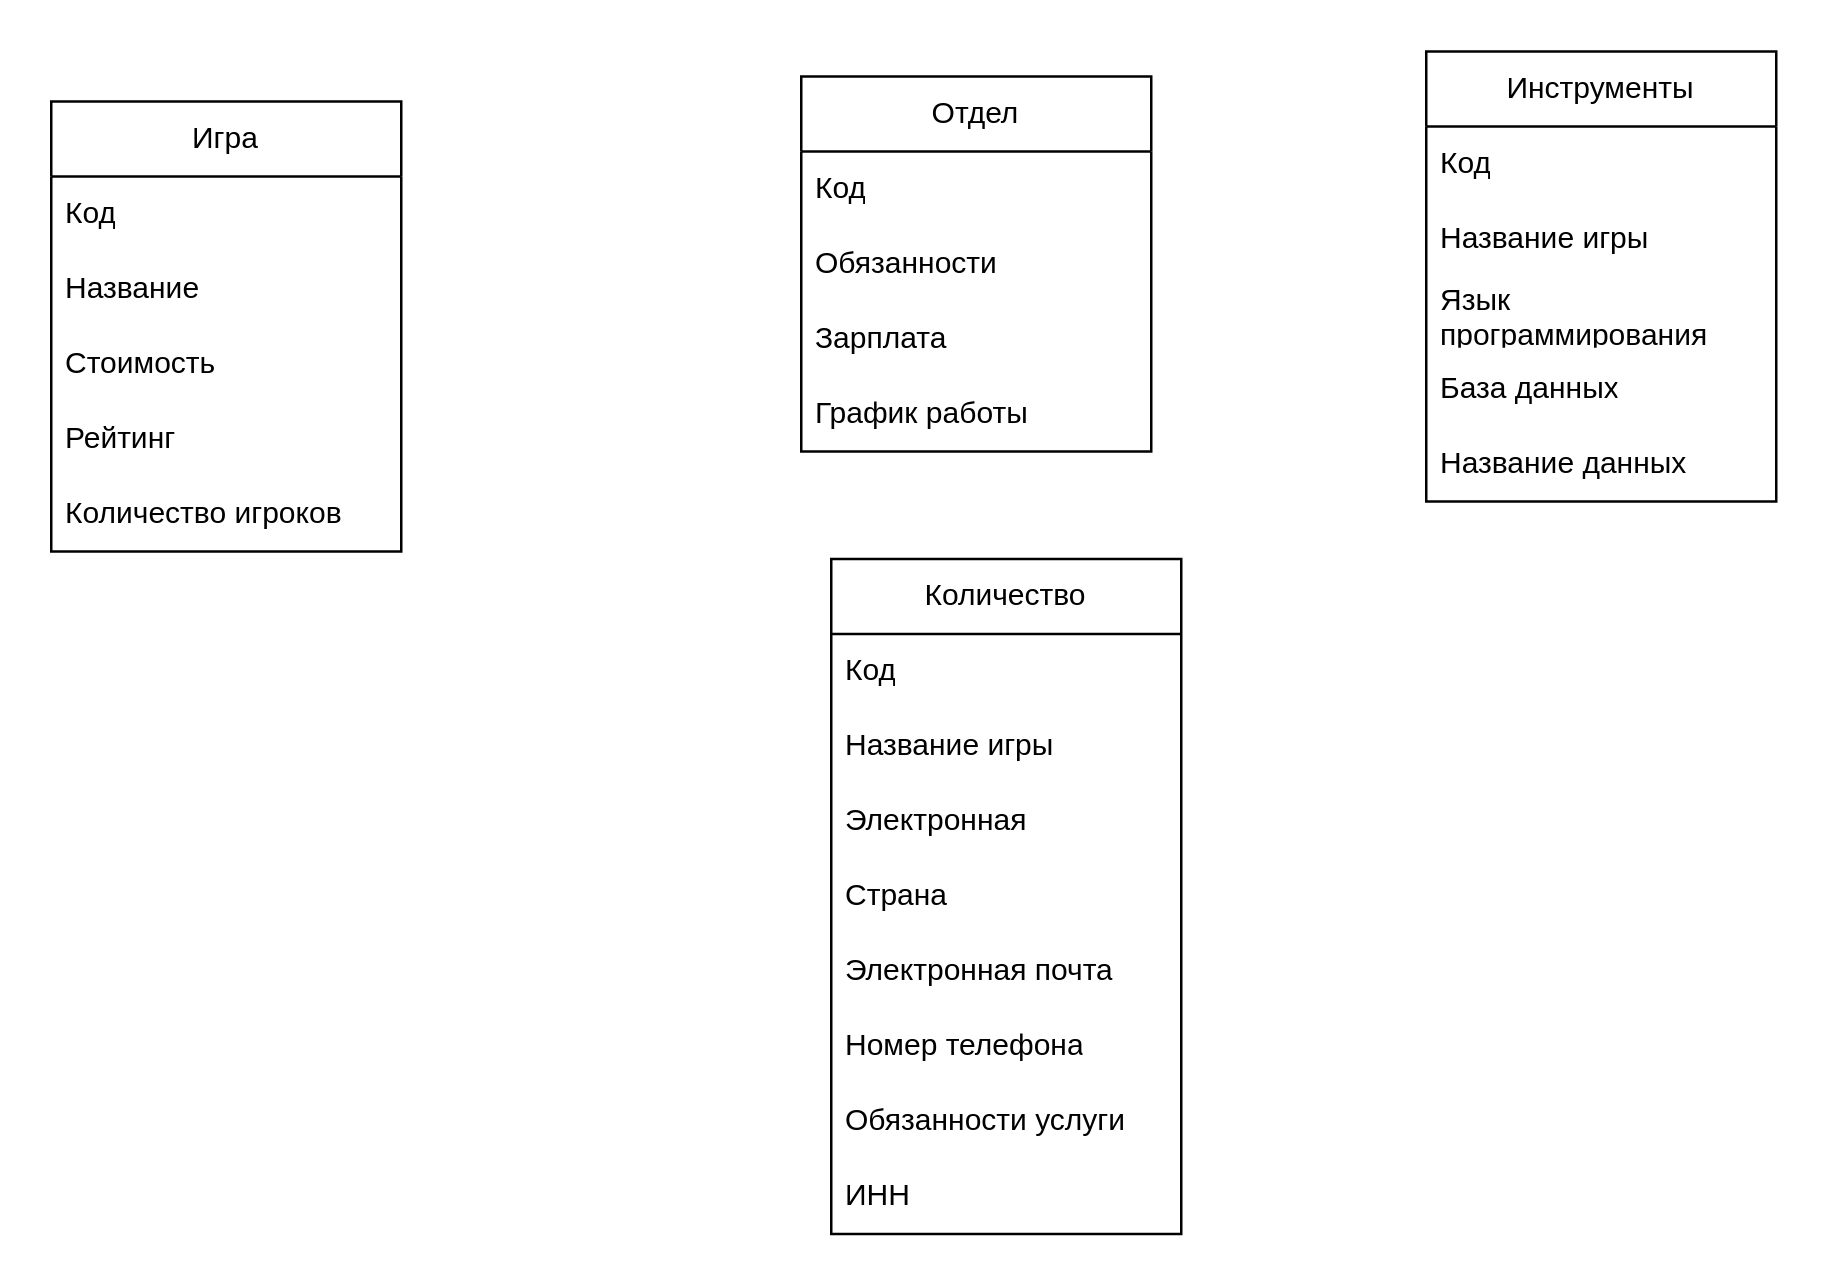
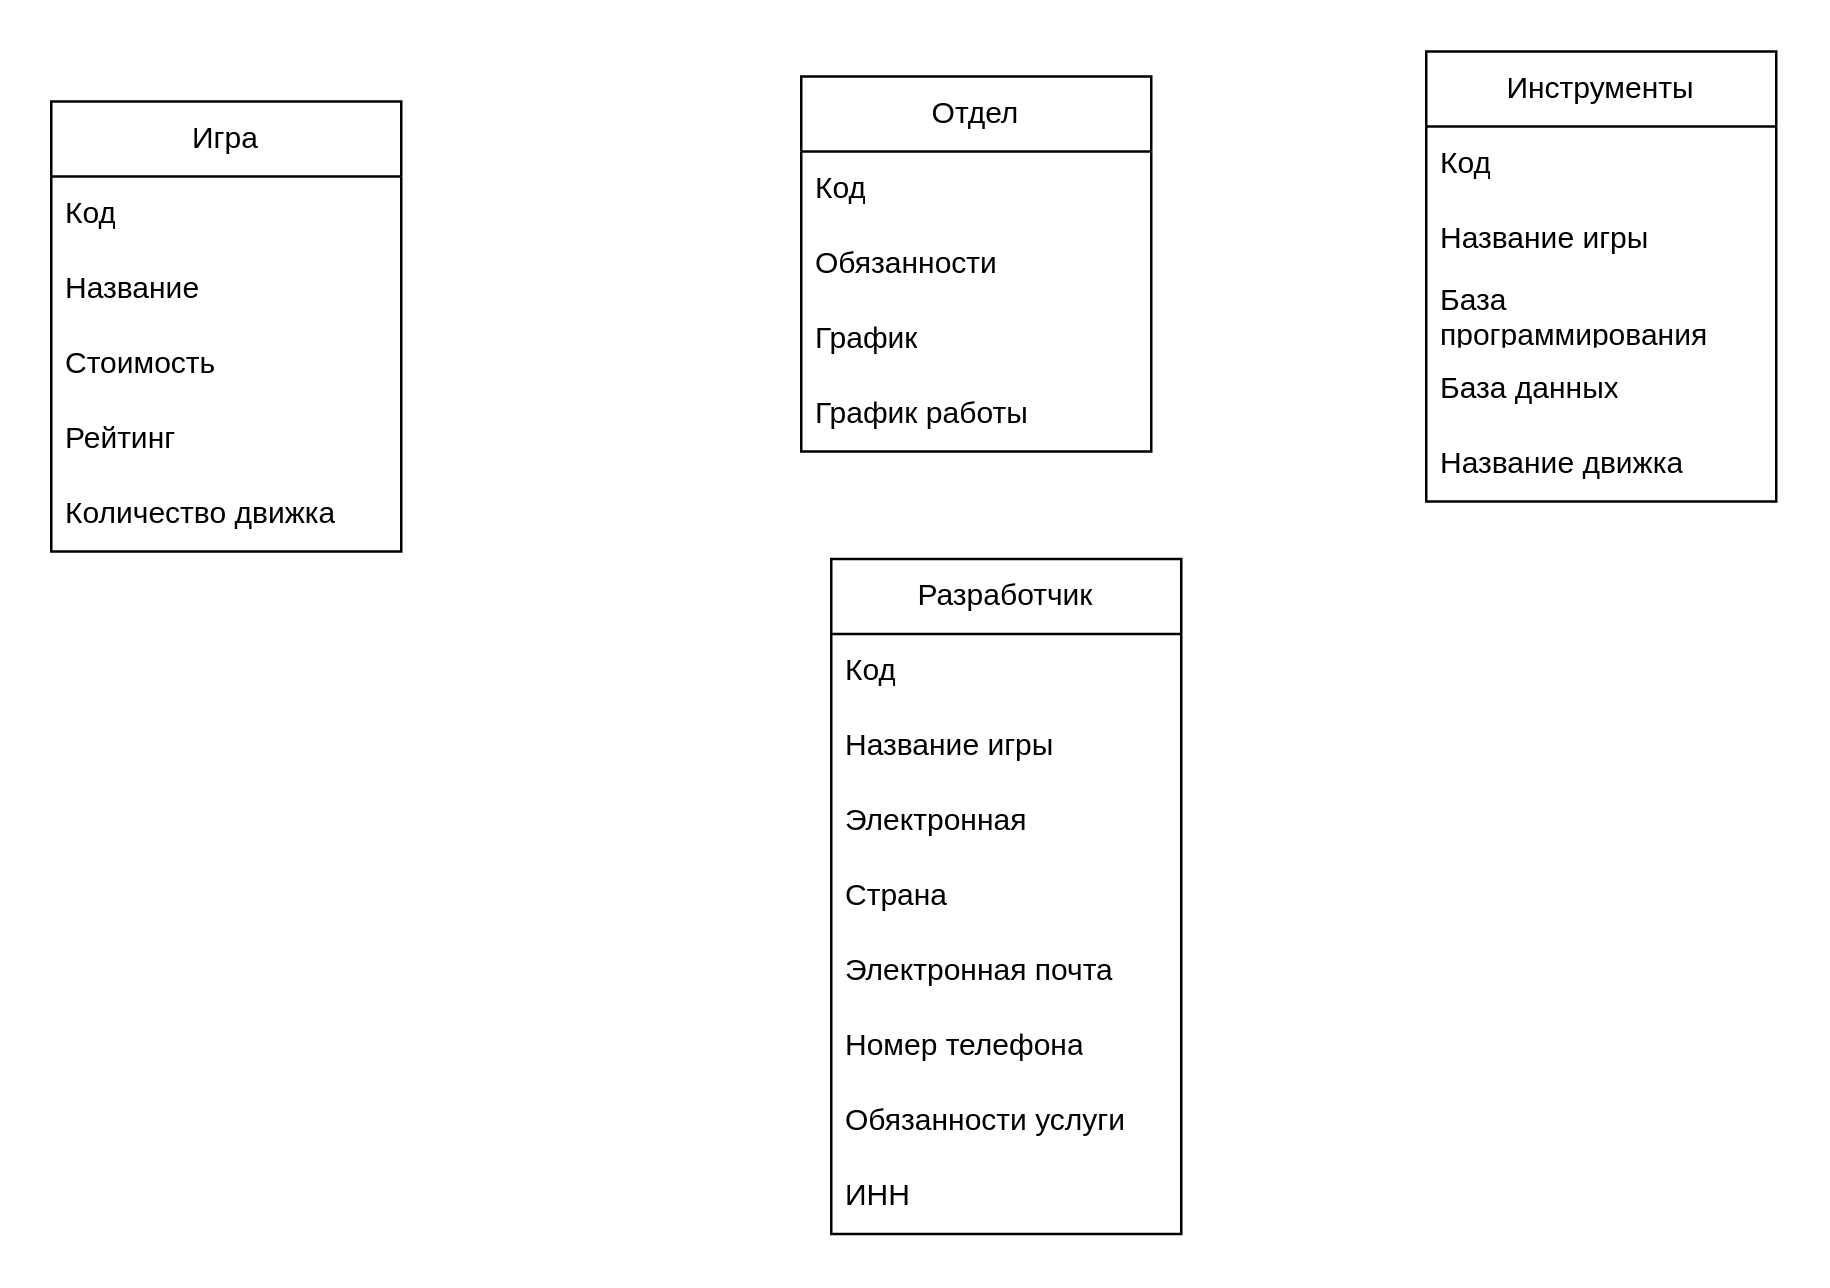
(1604, 314) -> (1604, 314)
(883, 339) -> (867, 339)
(1563, 464) -> (1563, 464)
(214, 514) -> (205, 514)
(1006, 596) -> (1006, 596)
